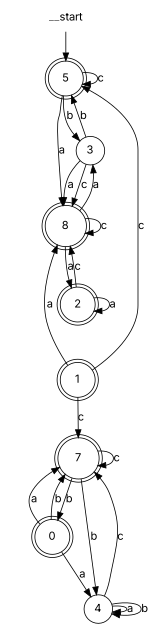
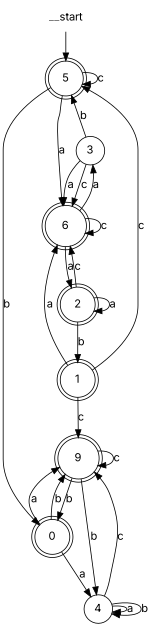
(65, 117) -> (3, 298)
(66, 226) -> (66, 226)
none -> (78, 338)
(79, 458) -> (79, 458)
